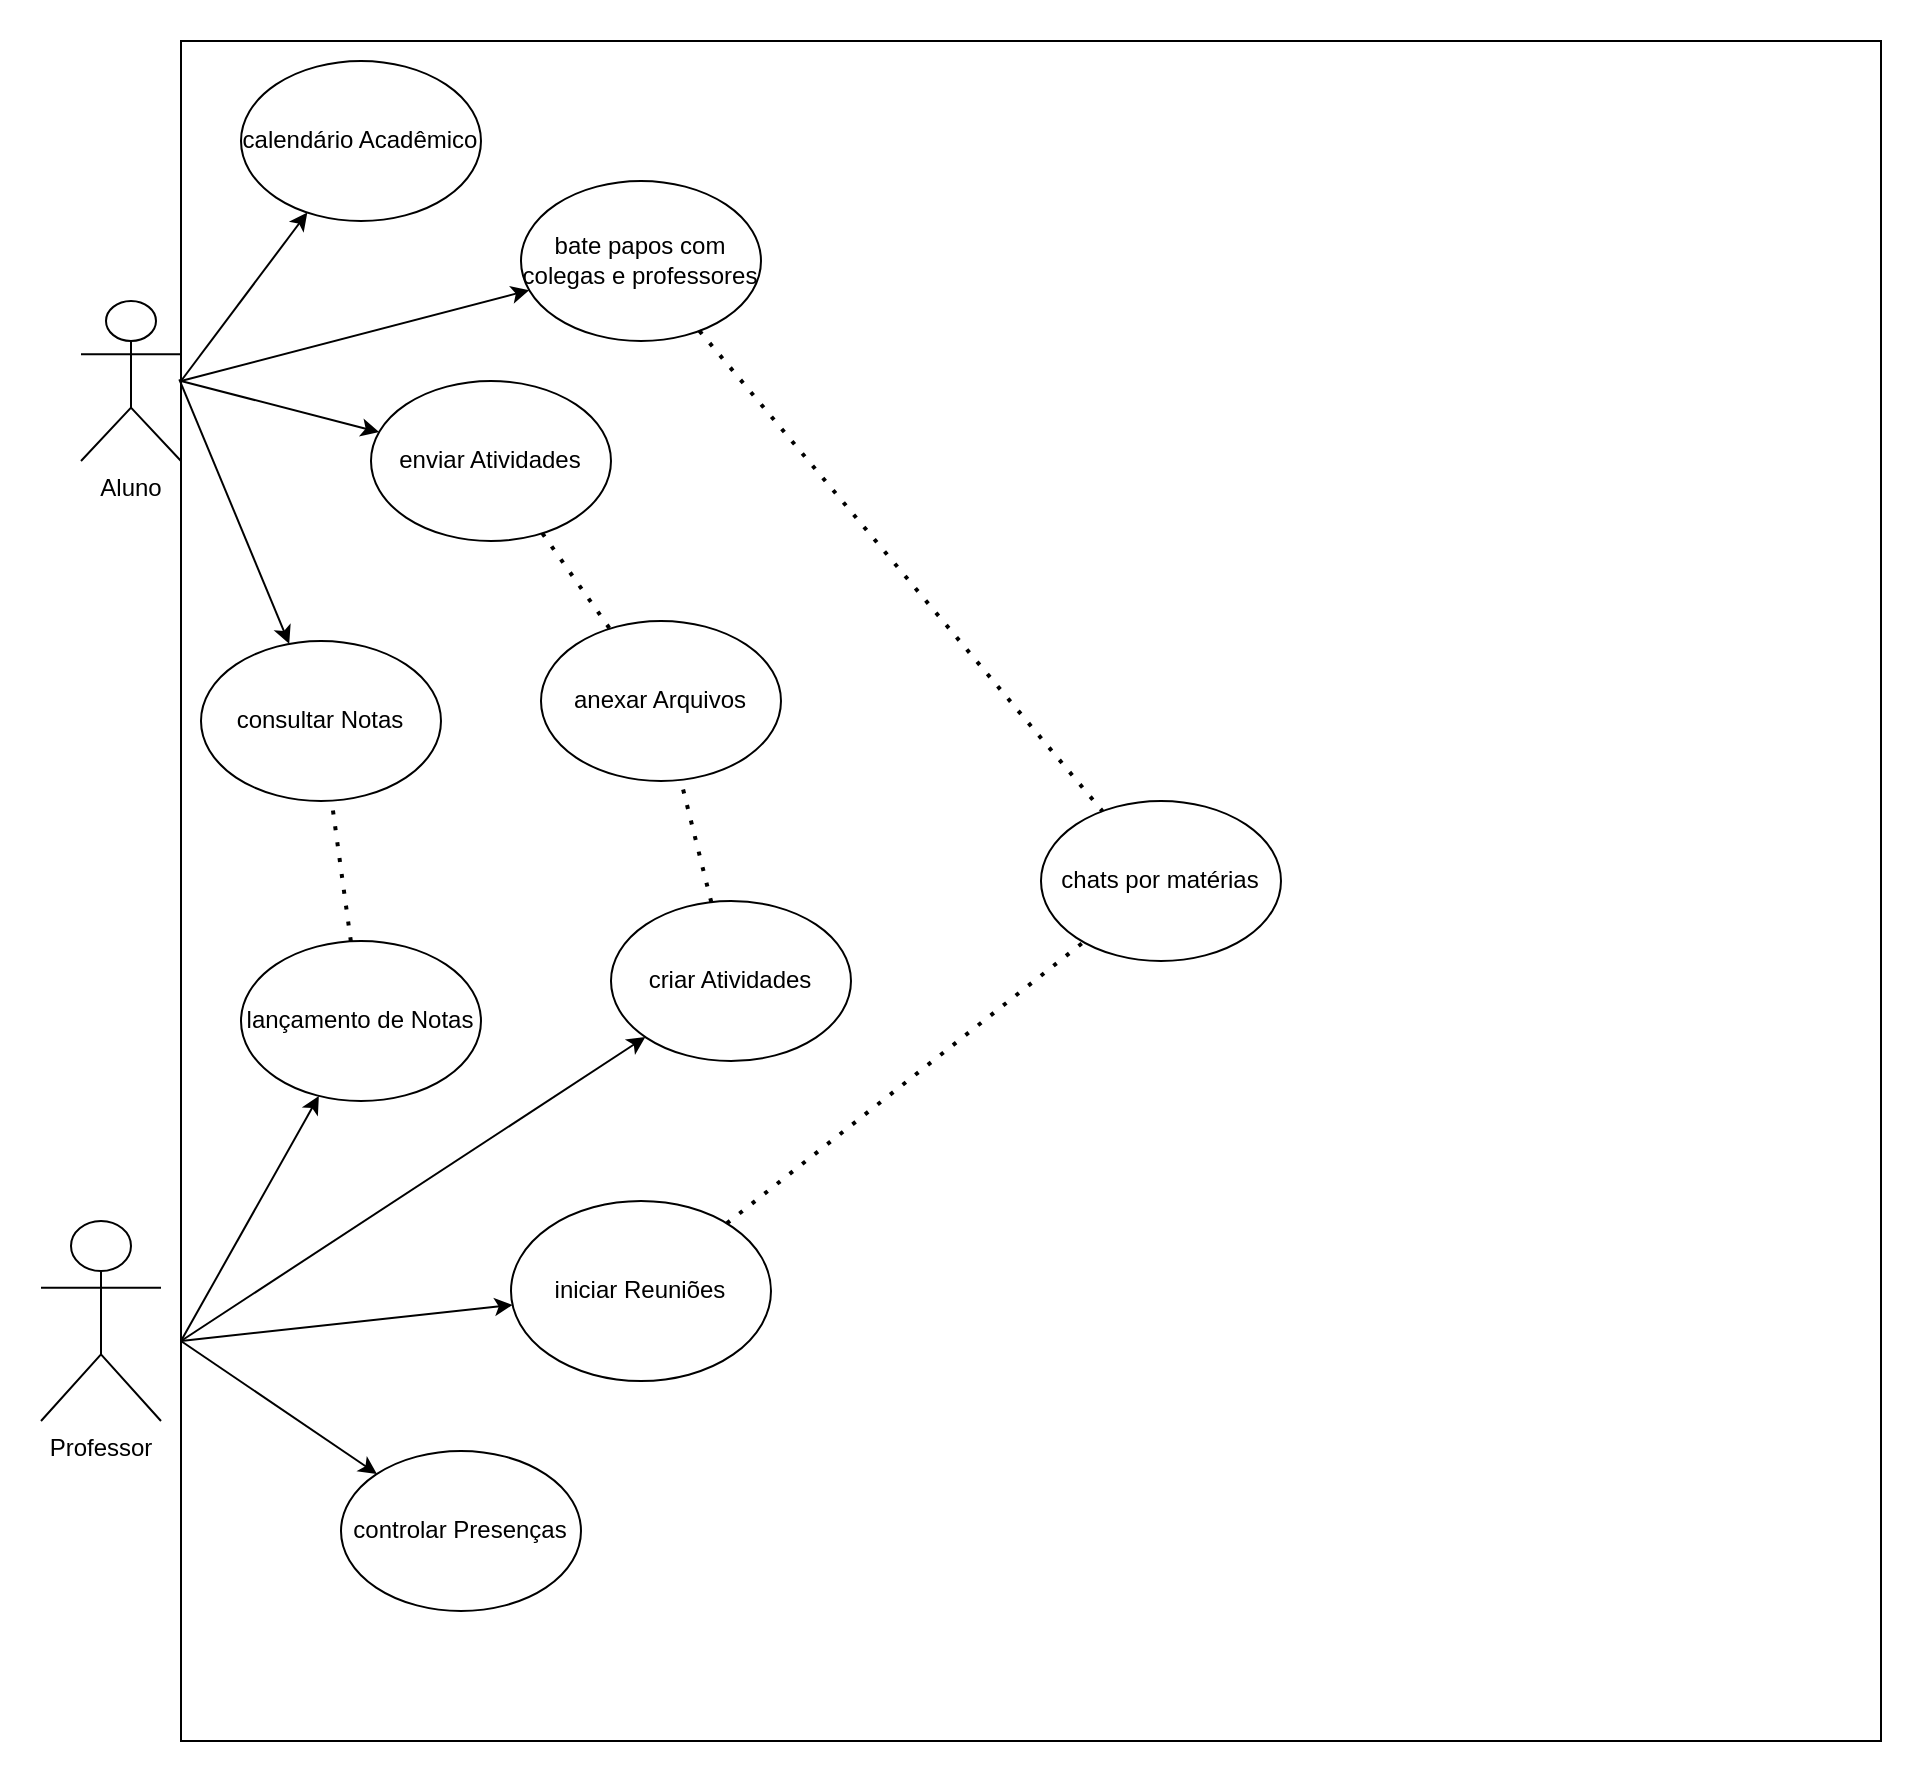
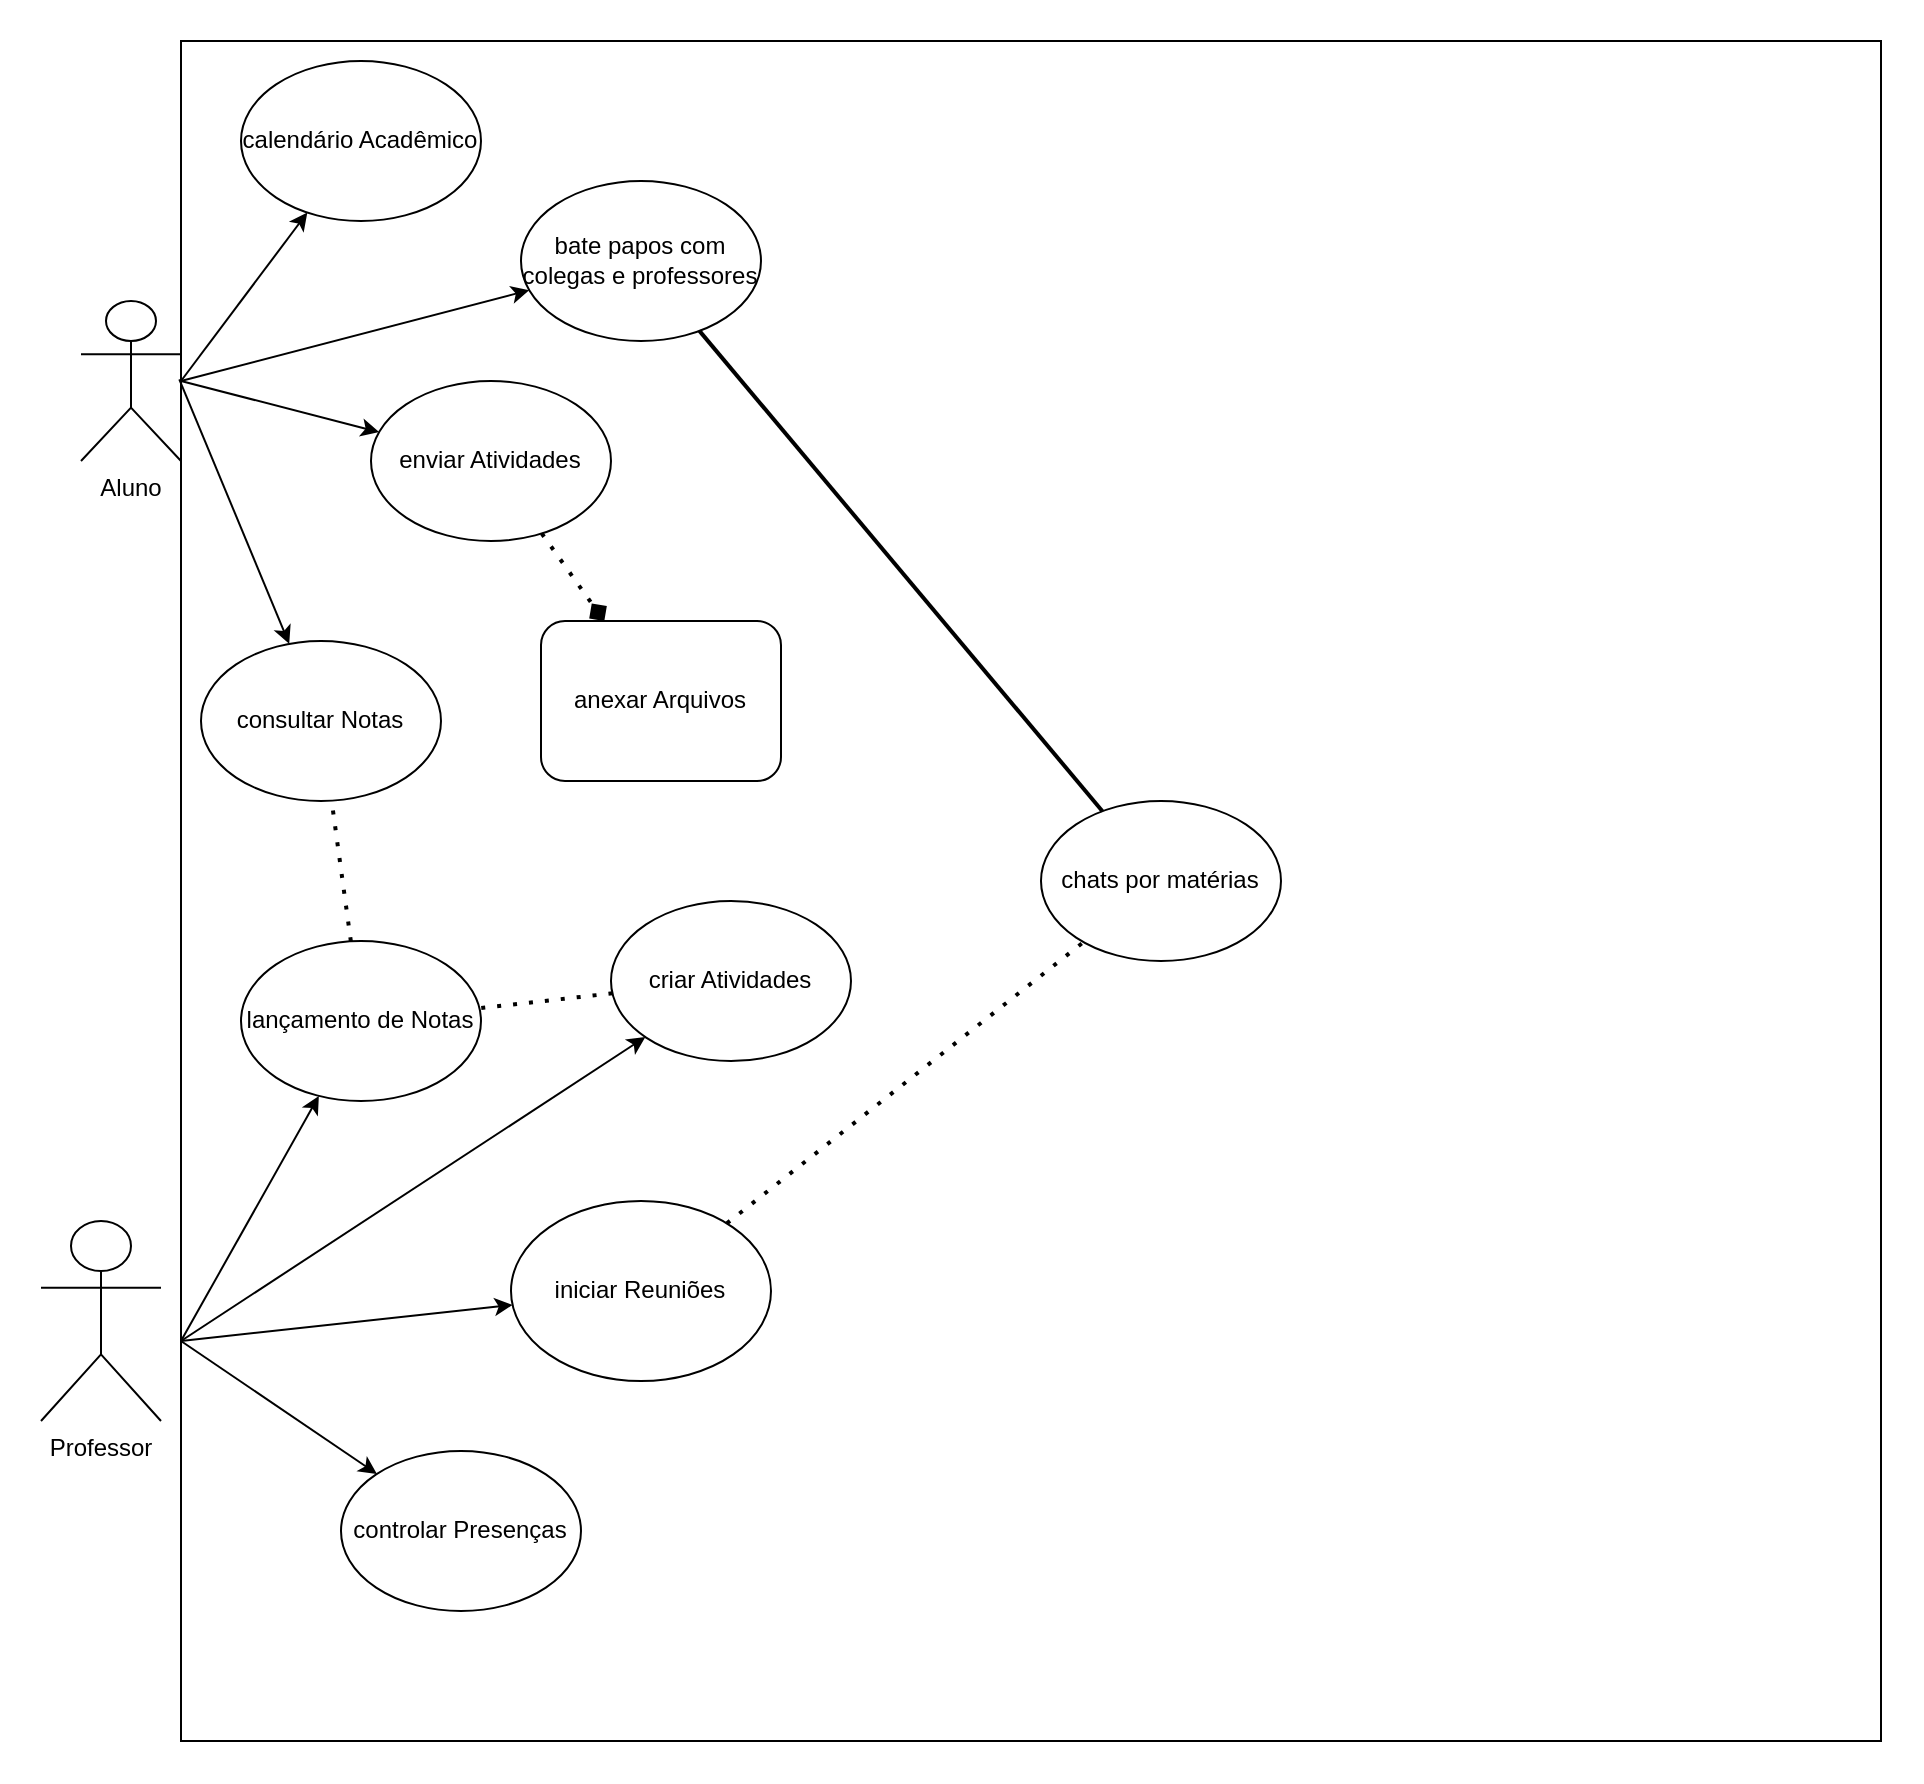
(901, 571) -> (901, 571)
(600, 615) -> (592, 603)
(661, 701) -> (661, 701)
(683, 788) -> (594, 995)
